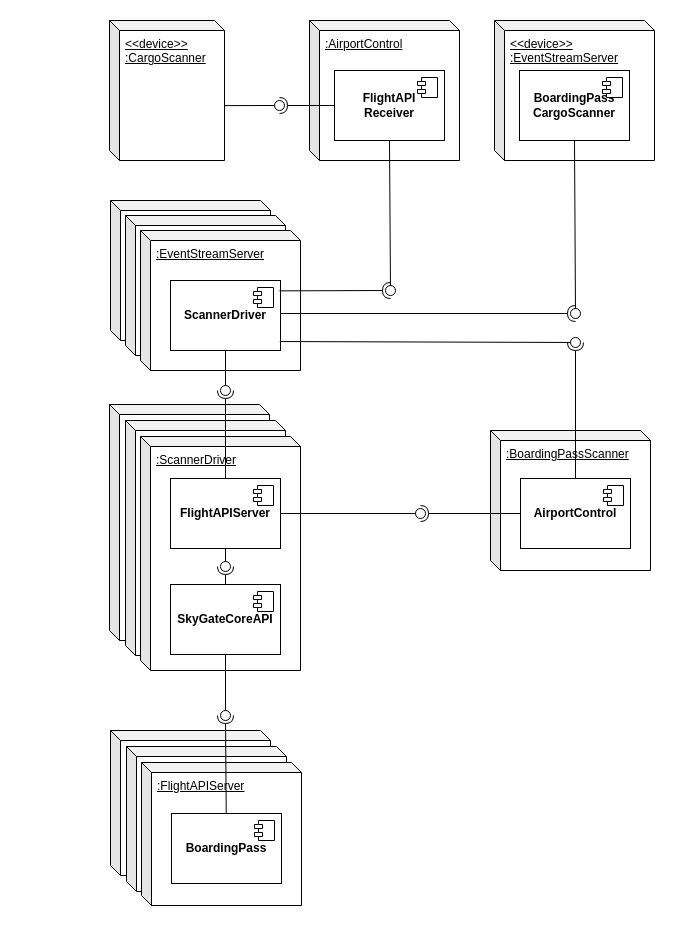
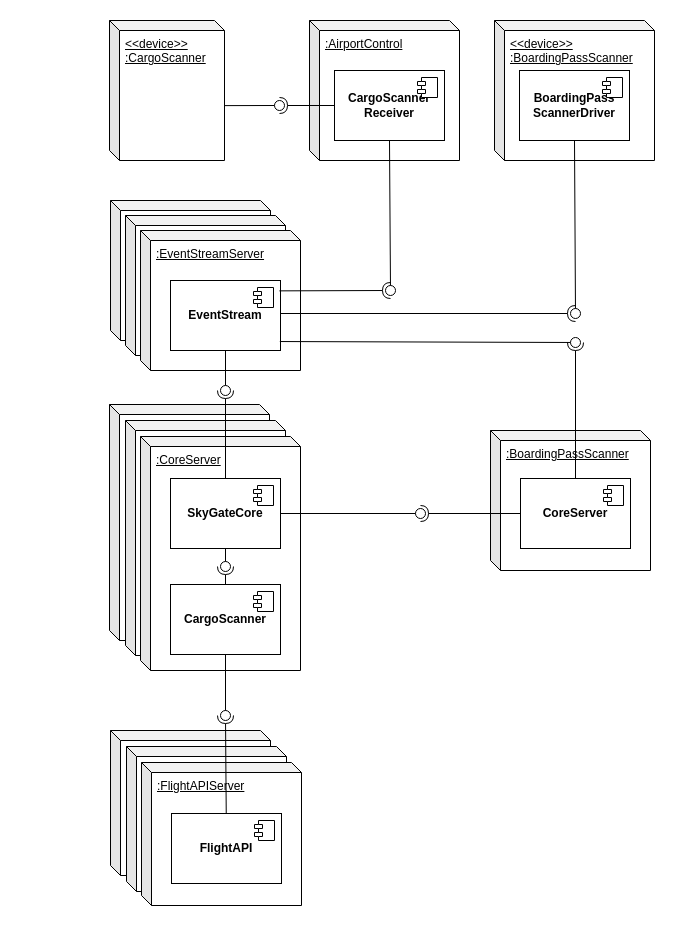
(569, 52) -> (575, 52)
(390, 106) -> (390, 106)
(575, 106) -> (575, 106)
(226, 316) -> (226, 316)
(200, 461) -> (192, 461)
(226, 514) -> (226, 514)
(576, 514) -> (576, 514)
(226, 620) -> (226, 620)
(227, 849) -> (227, 849)
